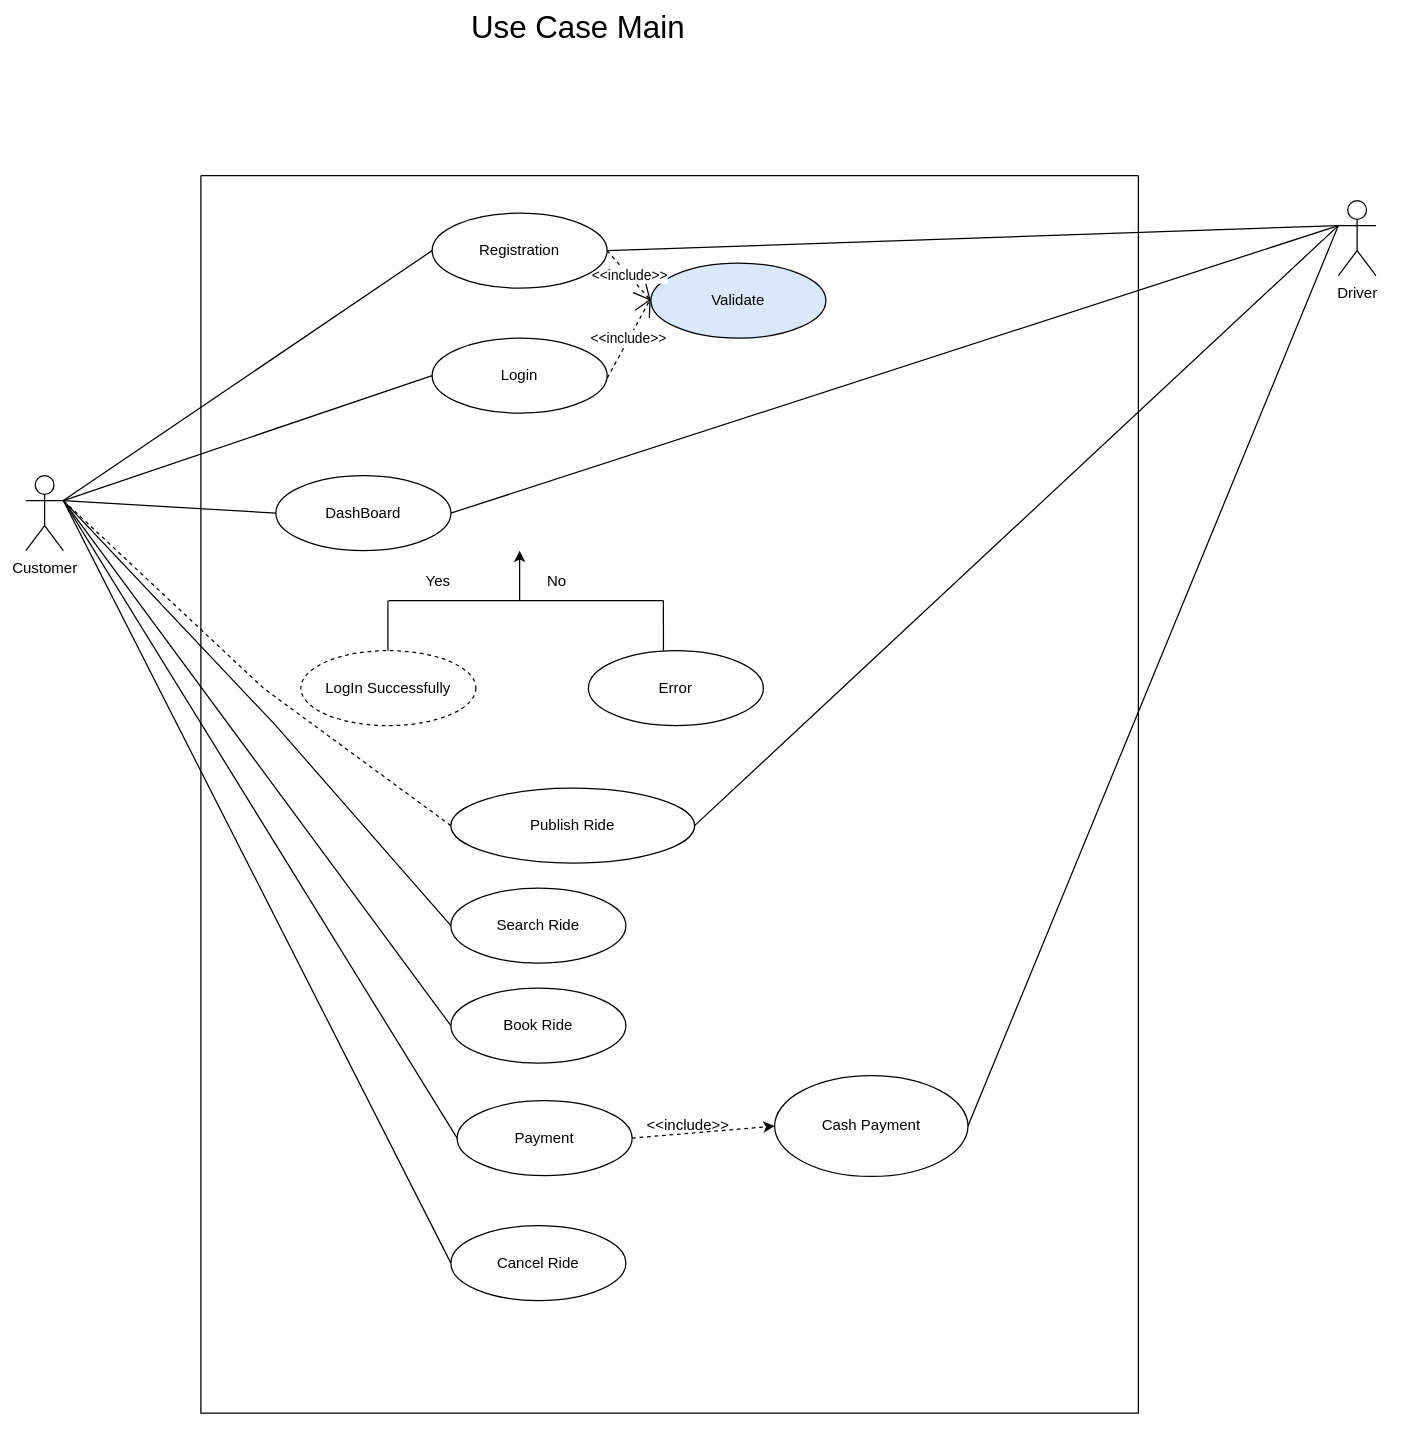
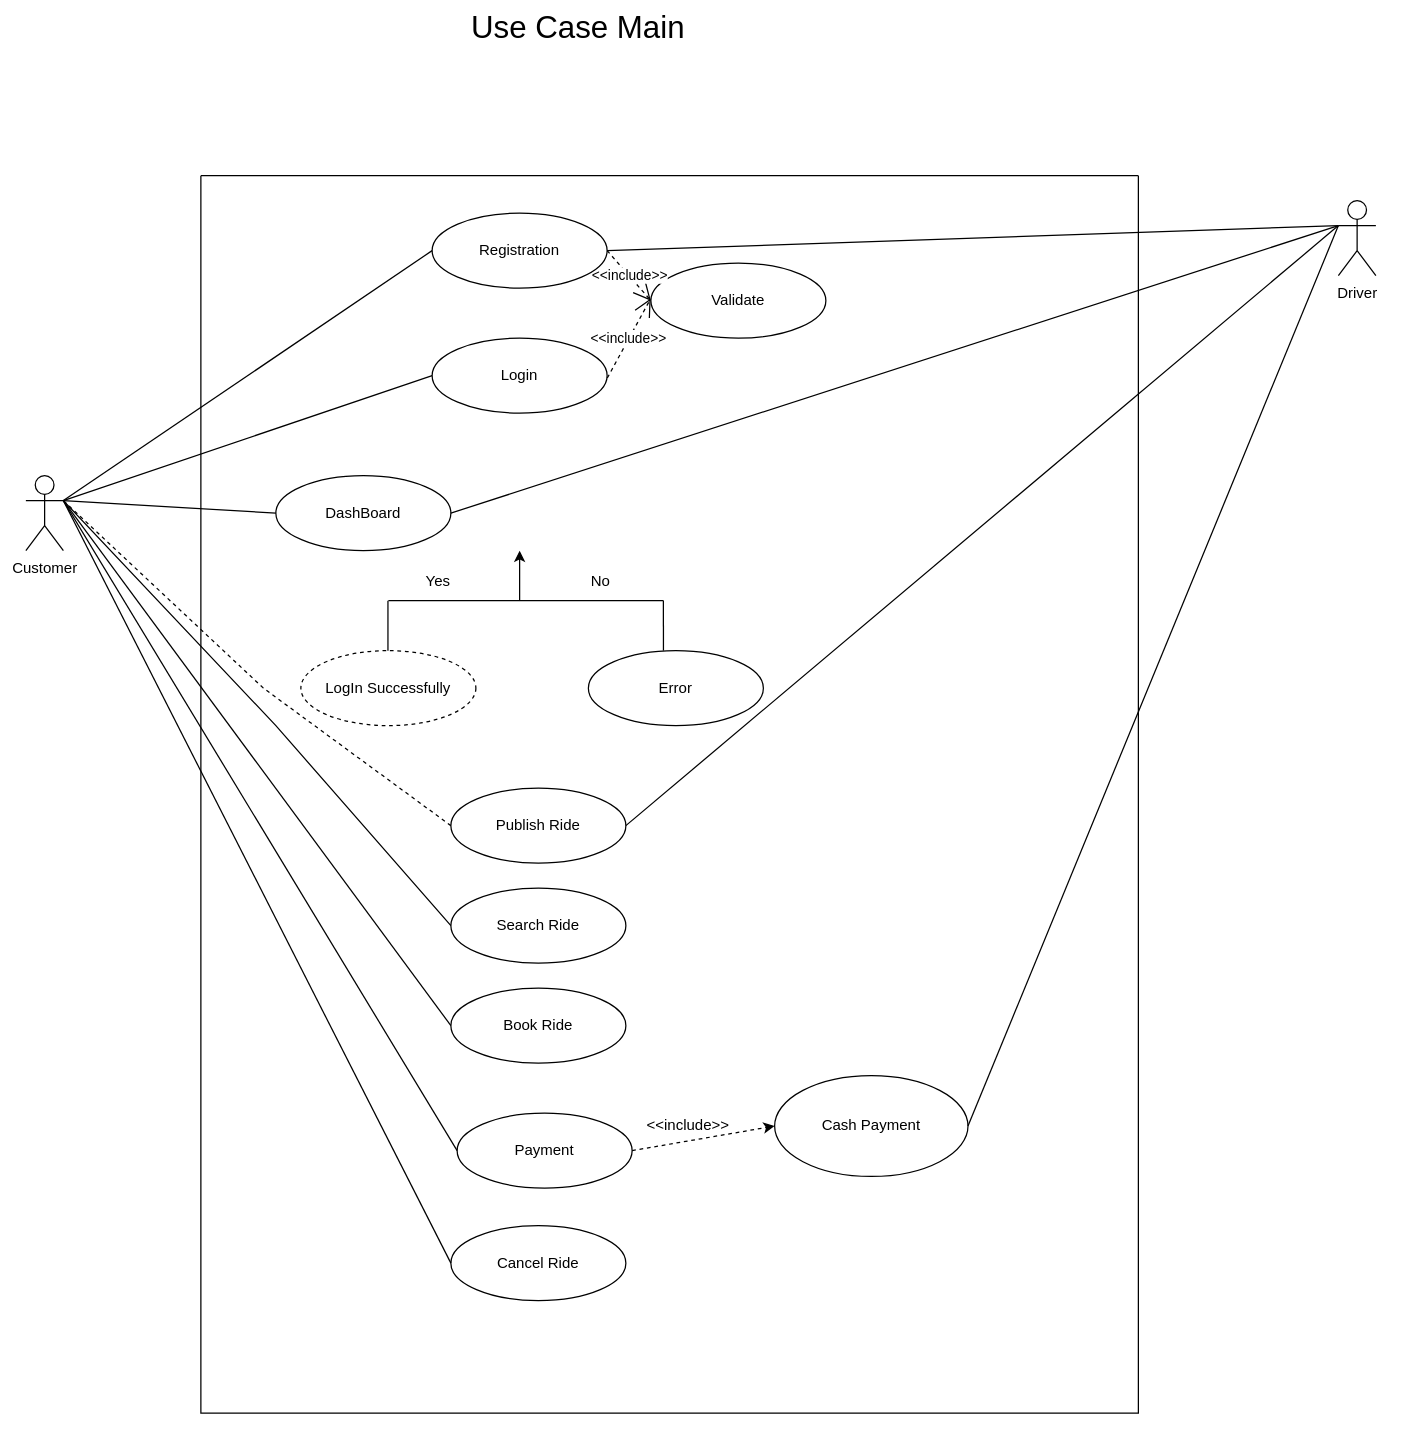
(738, 301) -> (738, 301)
(557, 582) -> (601, 582)
(573, 826) -> (538, 826)
(544, 1138) -> (544, 1151)
